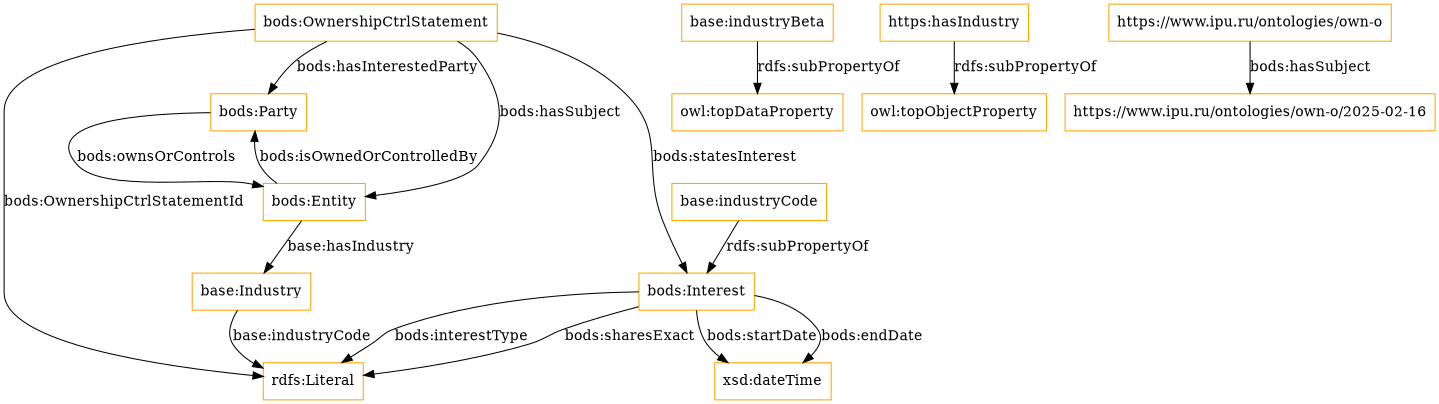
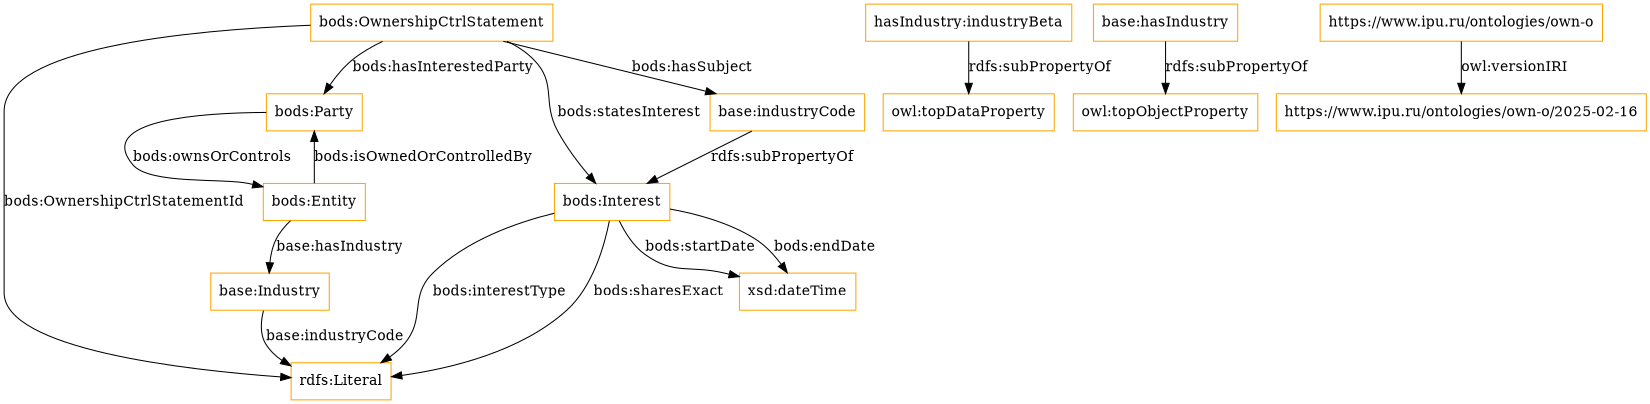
(757, 23) -> (969, 23)
(954, 23) -> (1166, 23)
(1311, 68) -> (1514, 68)
(488, 151) -> (604, 66)
